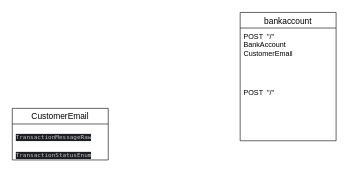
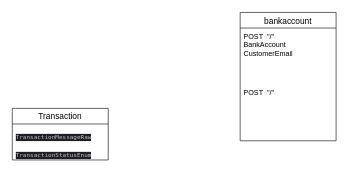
(60, 117) -> (60, 117)
